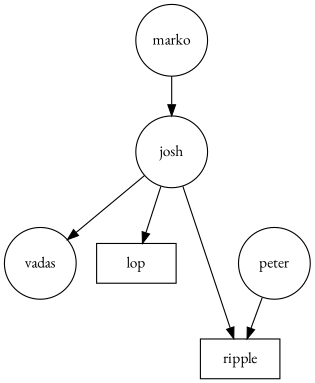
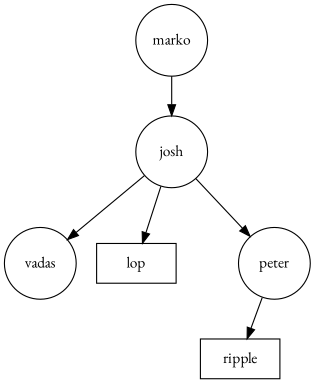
(206, 257) -> (219, 203)
